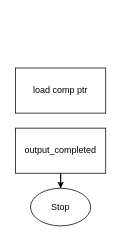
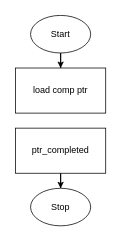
none -> (60, 34)
none -> (60, 63)
(60, 150) -> (60, 150)
